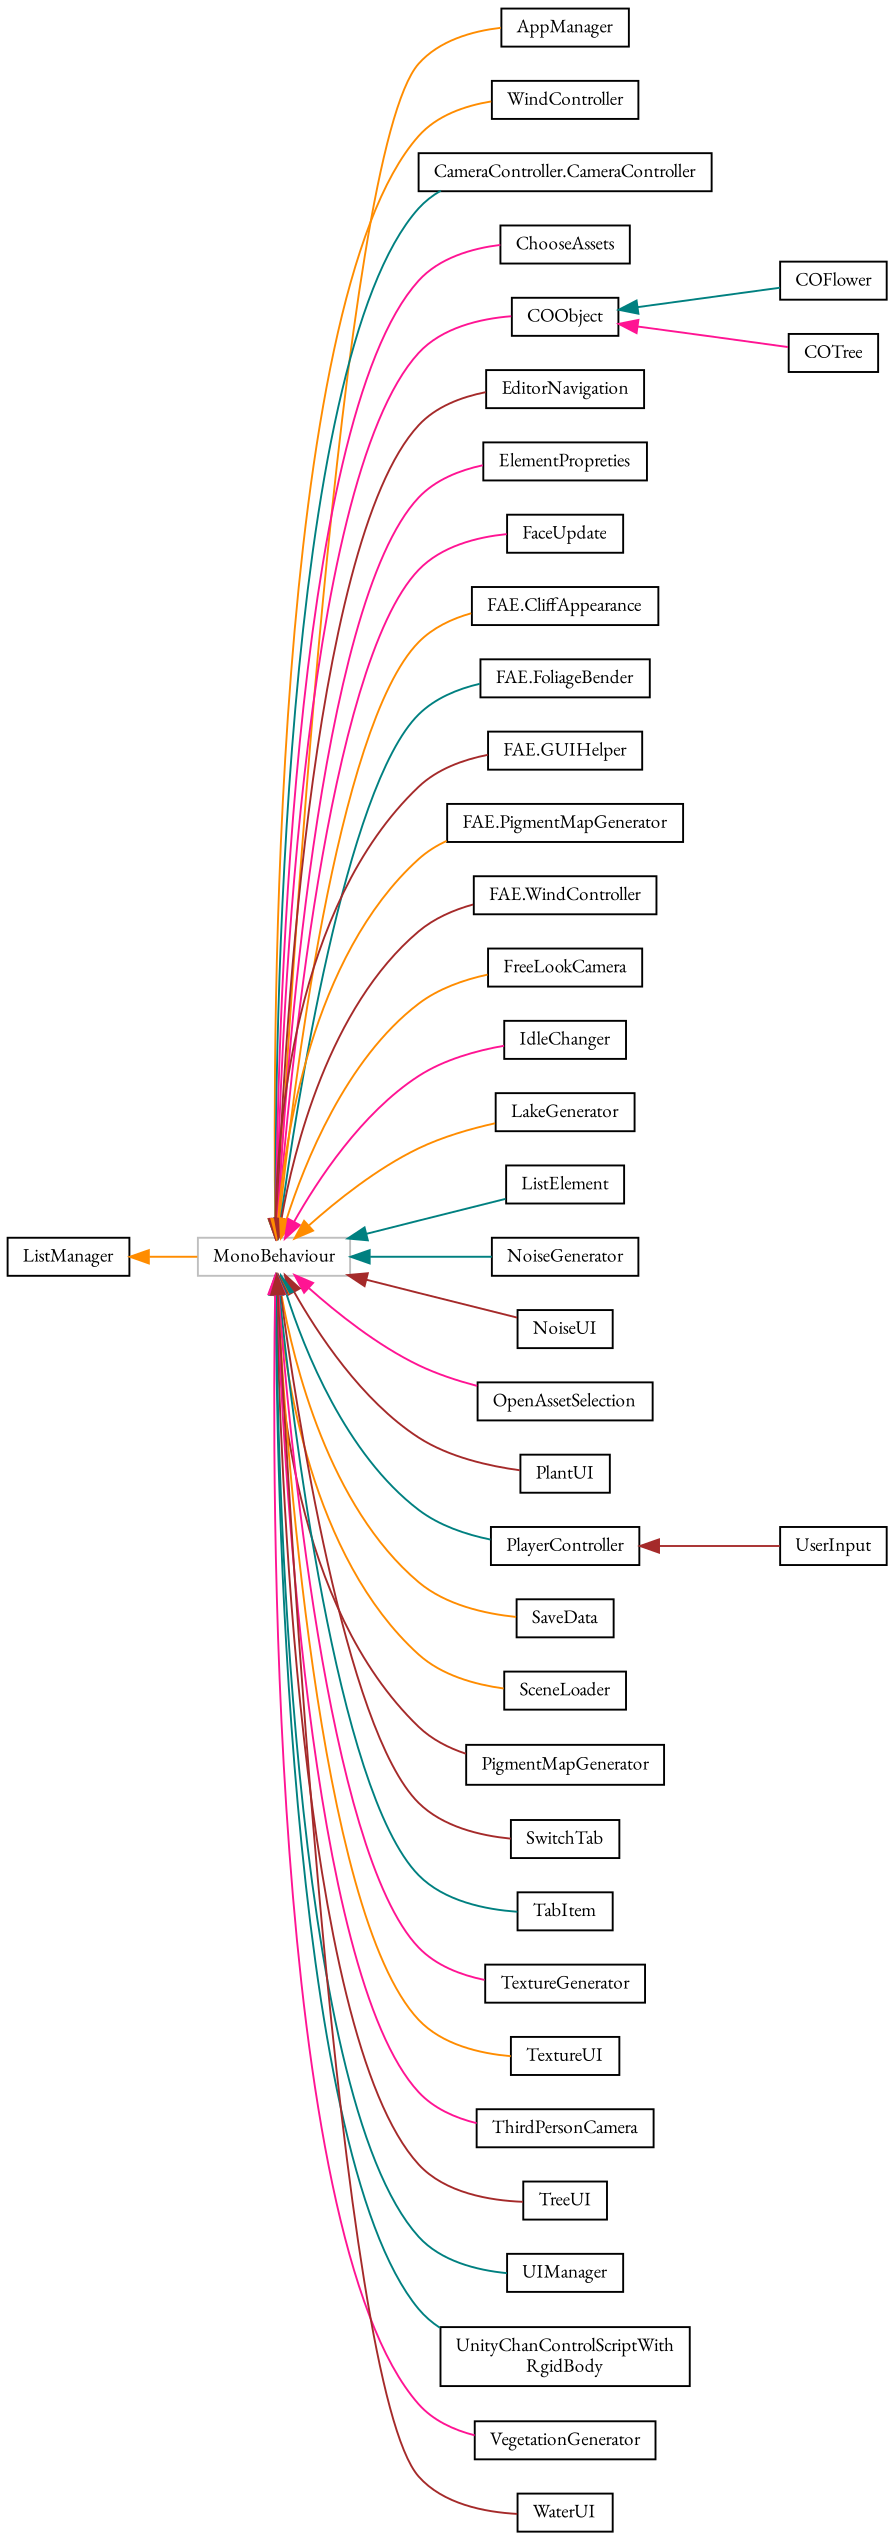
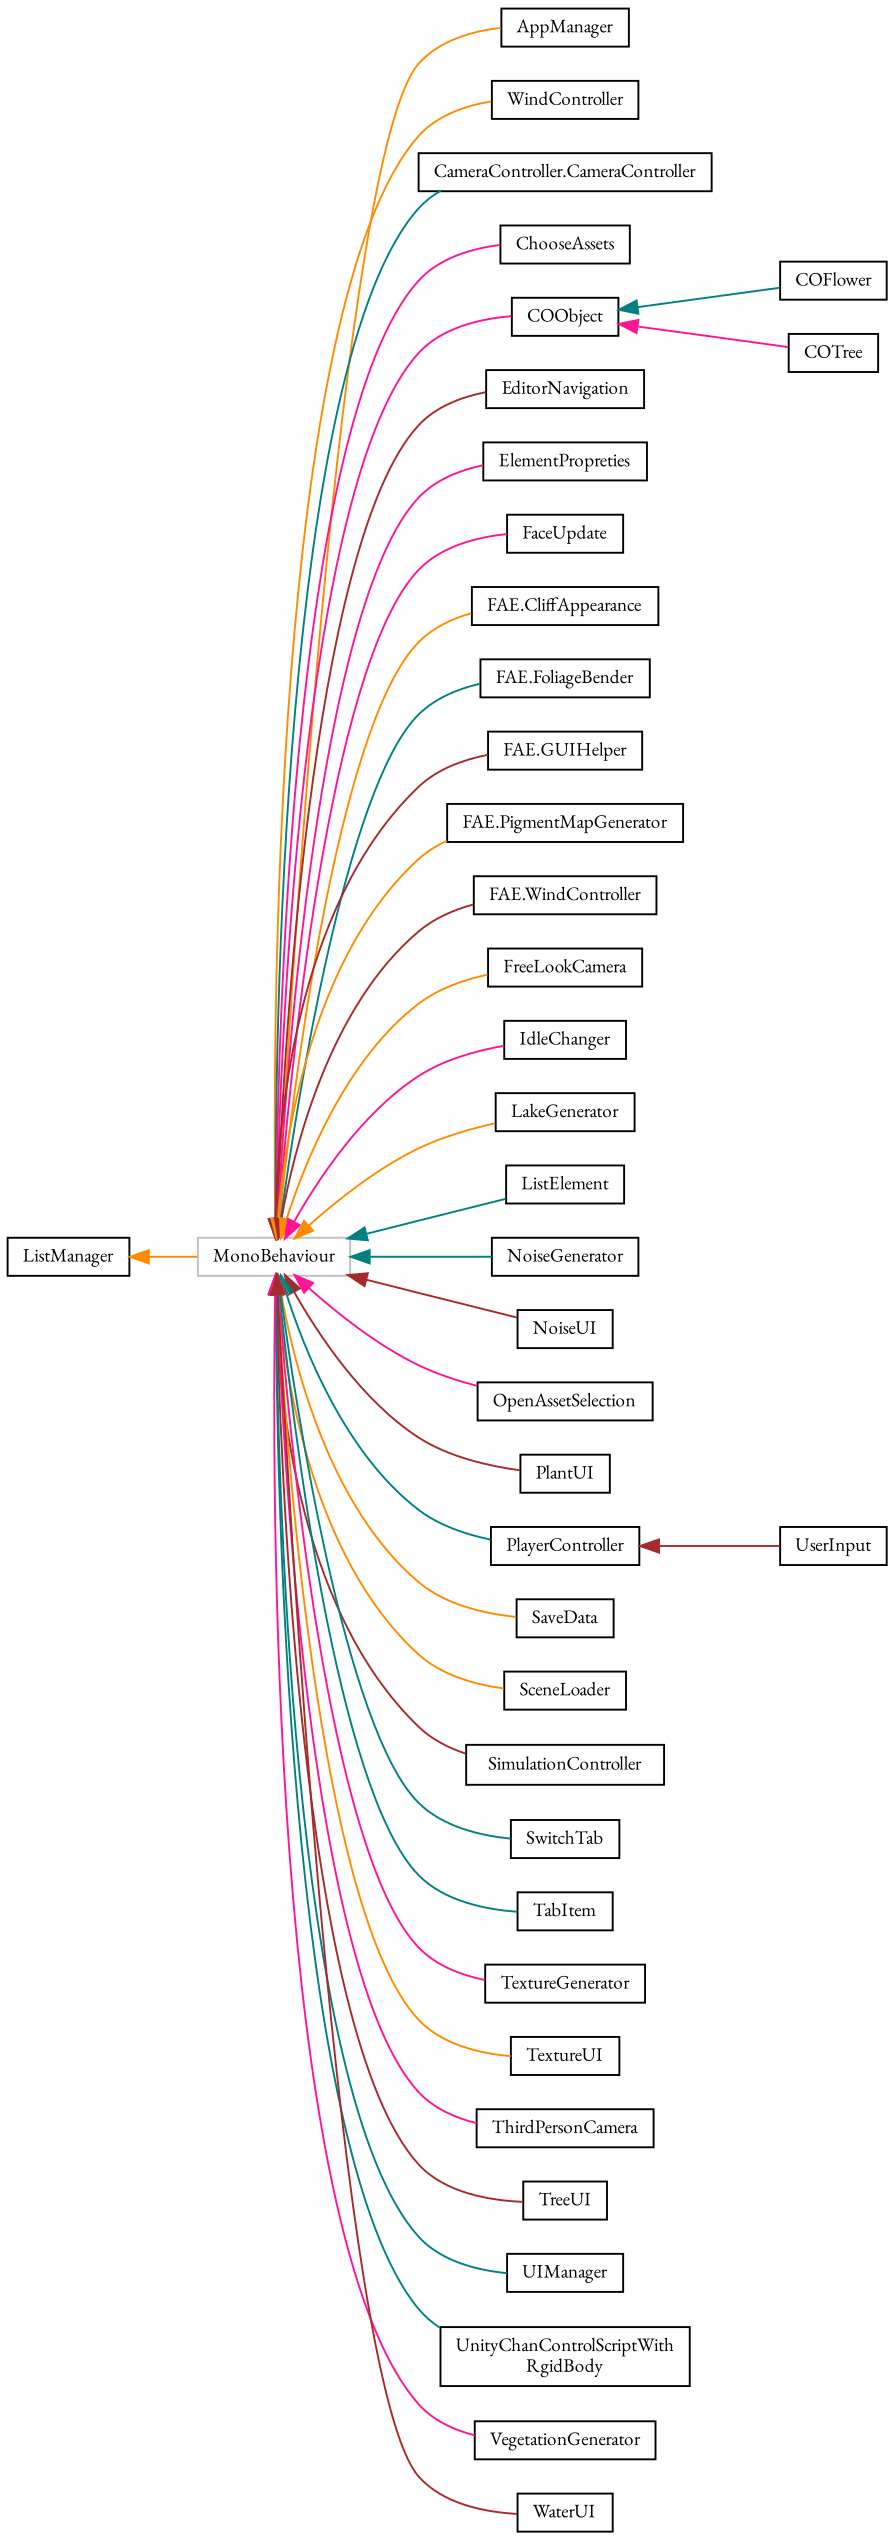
(355, 1666) -> (355, 1666)
(565, 1765) -> (565, 1765)
